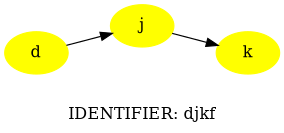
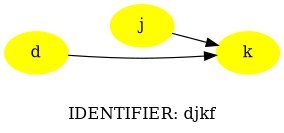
(84, 41) -> (136, 58)
